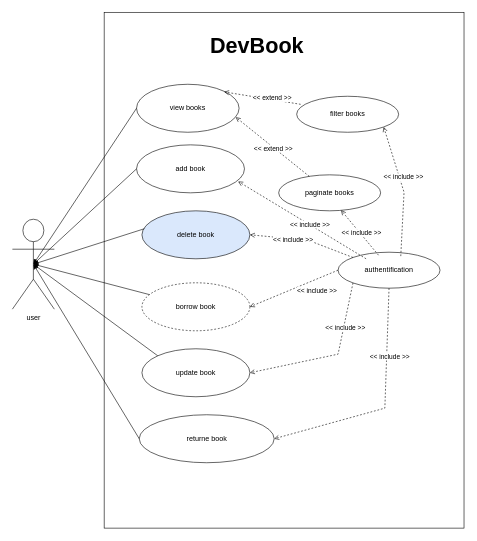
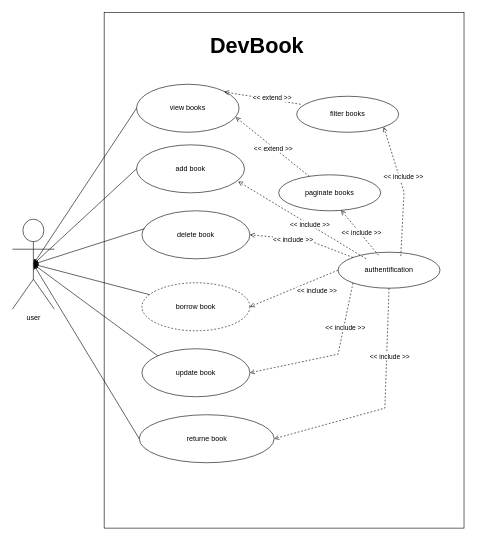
(196, 235) -> (196, 235)
